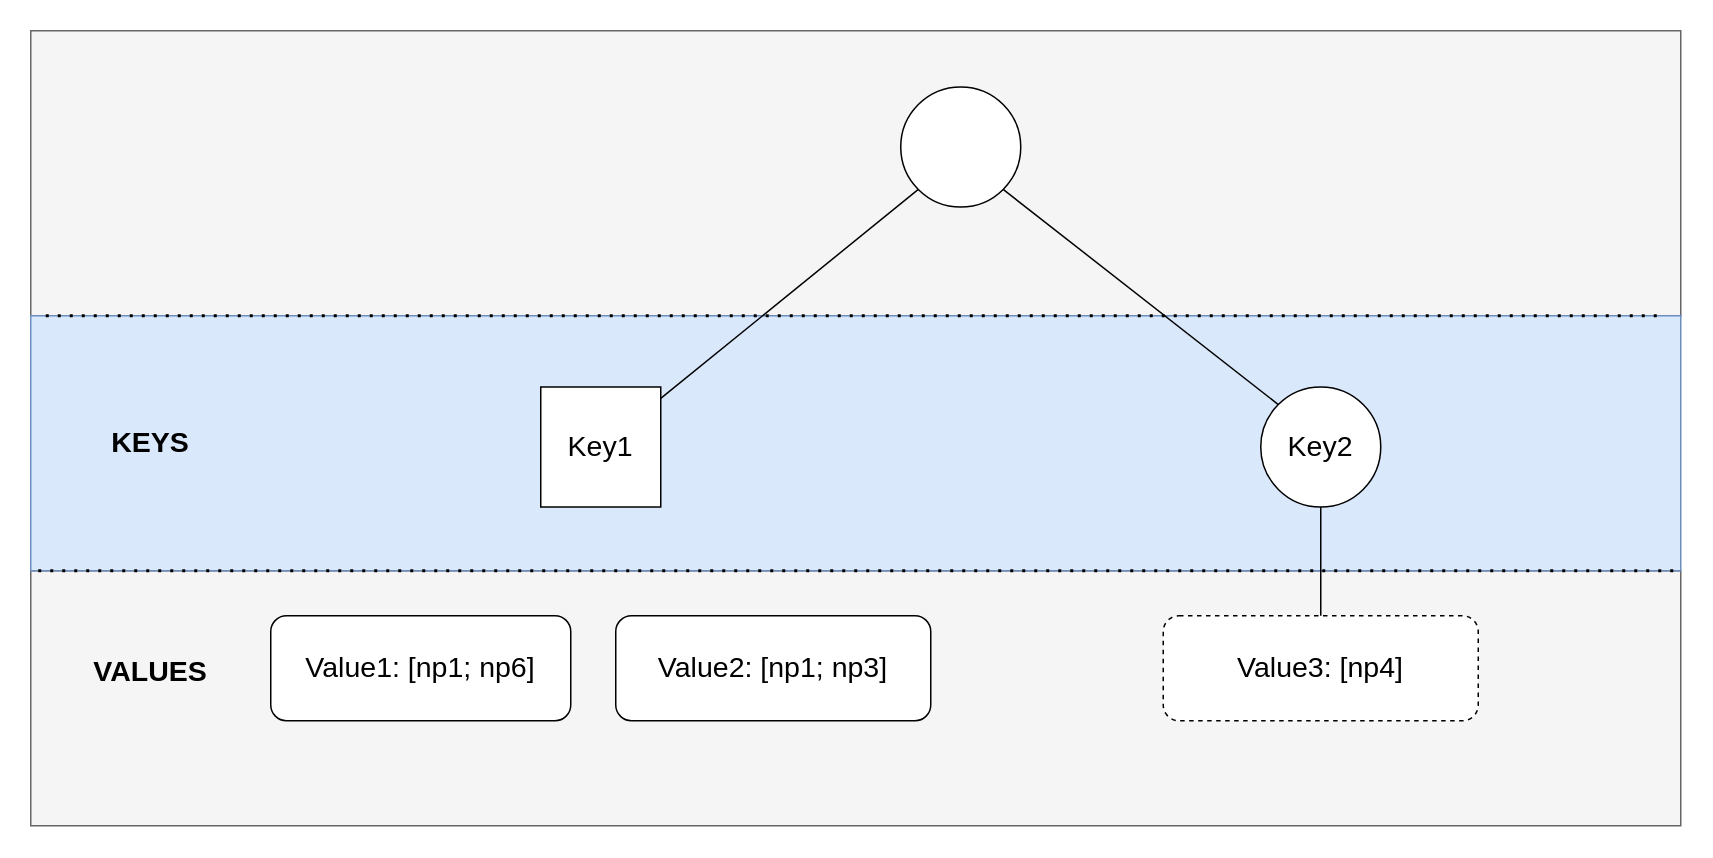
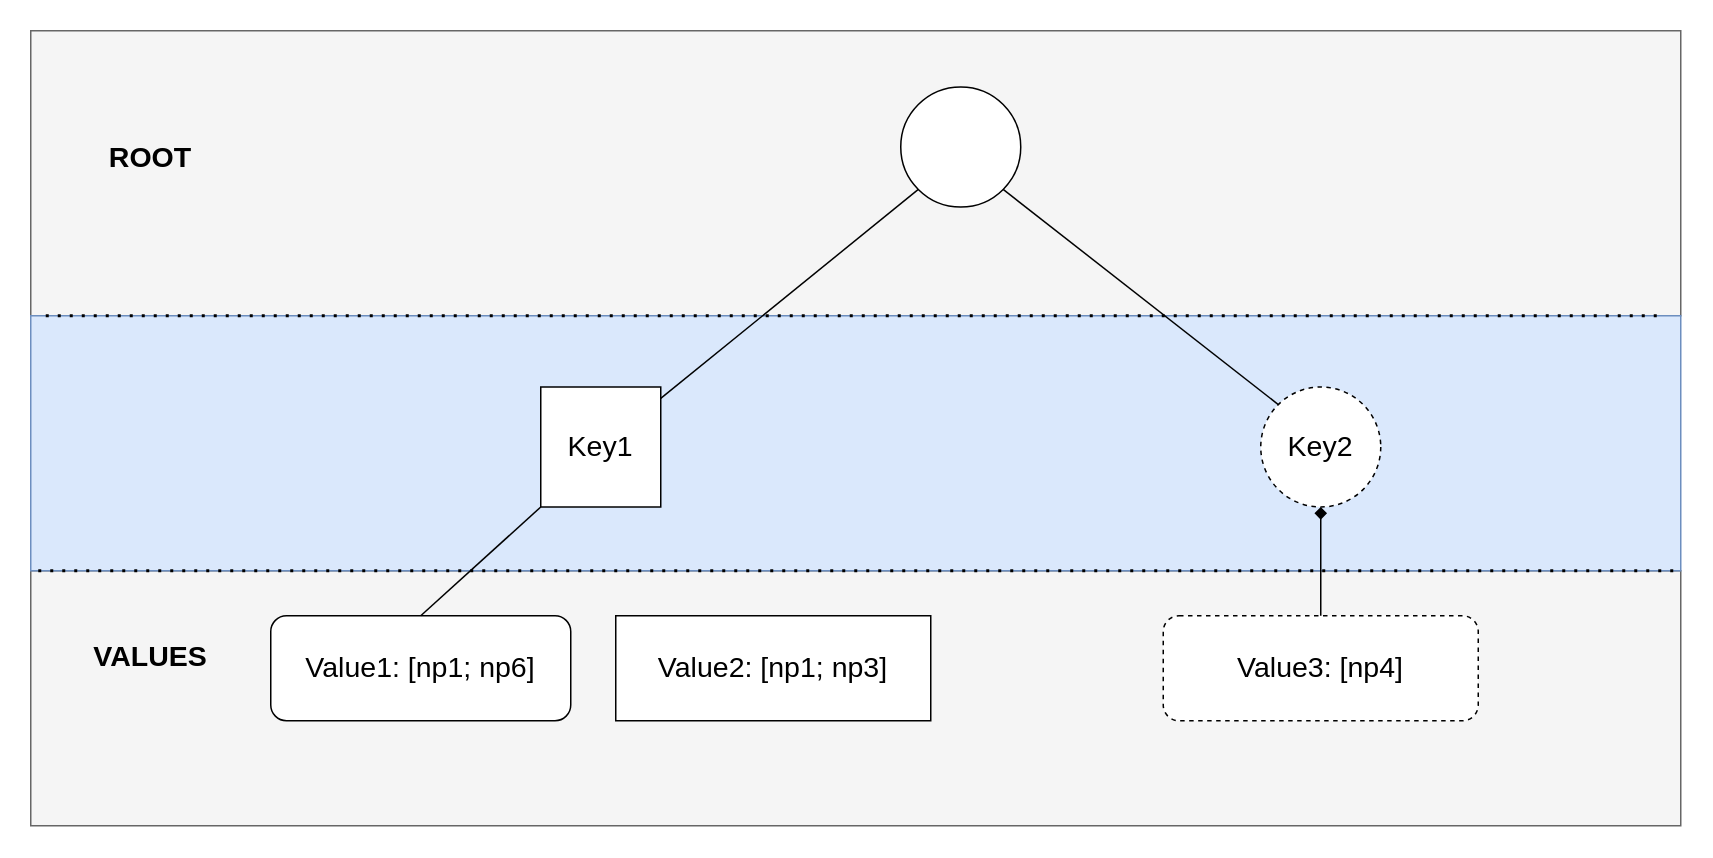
none -> (151, 158)
(151, 443) -> none
(1321, 447) -> (1321, 447)
(1321, 513) -> (1321, 519)
none -> (480, 562)
(773, 668) -> (773, 668)
(151, 672) -> (151, 657)
